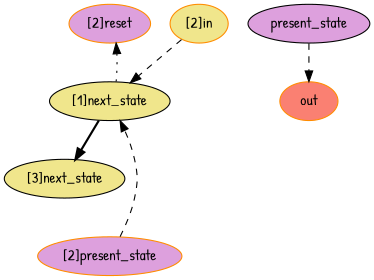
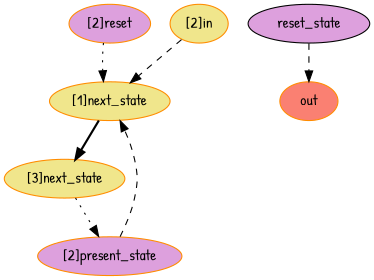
(309, 24) -> (309, 24)
(117, 68) -> (103, 57)
(110, 101) -> (110, 101)
(65, 179) -> (65, 179)
none -> (84, 213)
